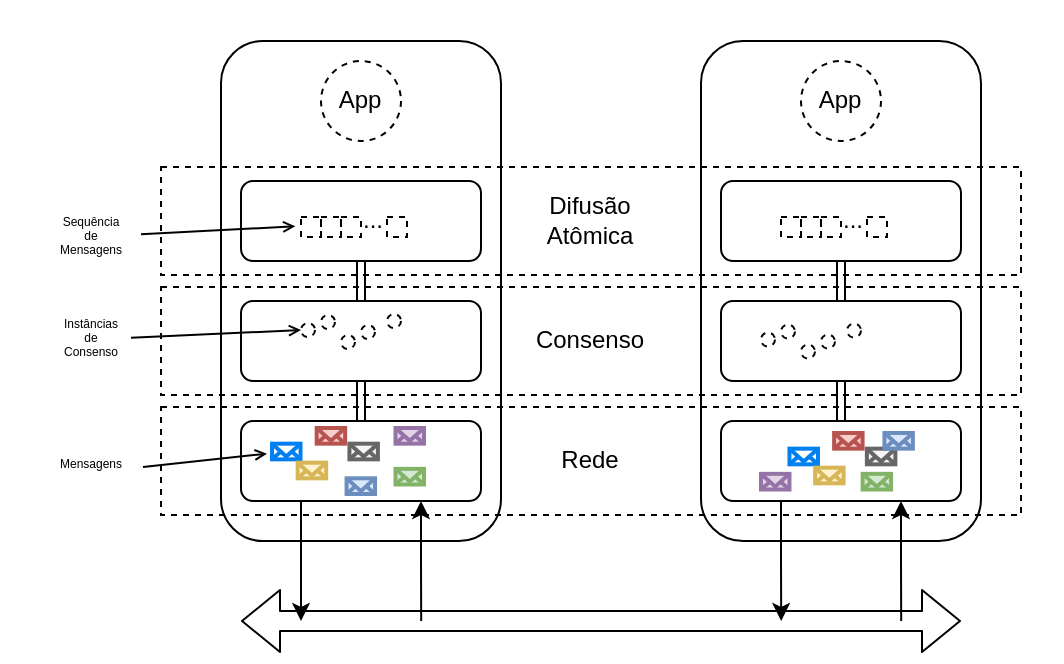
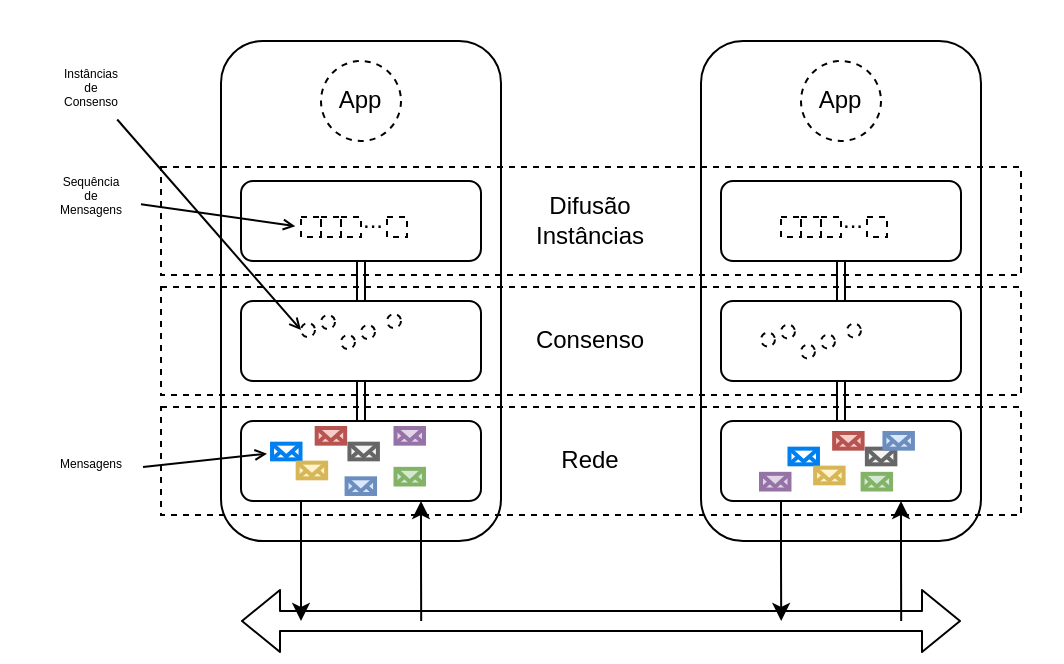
(591, 221) -> (591, 221)
(91, 237) -> (91, 197)
(91, 340) -> (91, 90)
